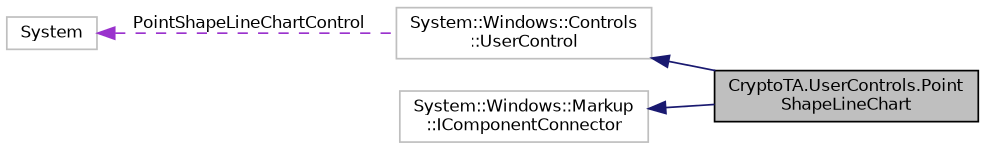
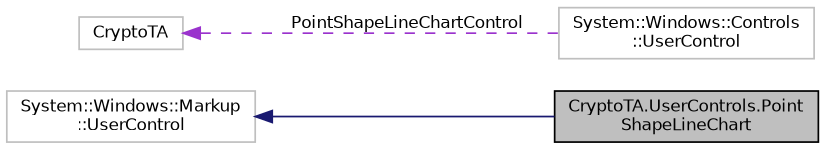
(52, 33) -> (131, 33)
(692, 66) -> none
(524, 117) -> (131, 117)
